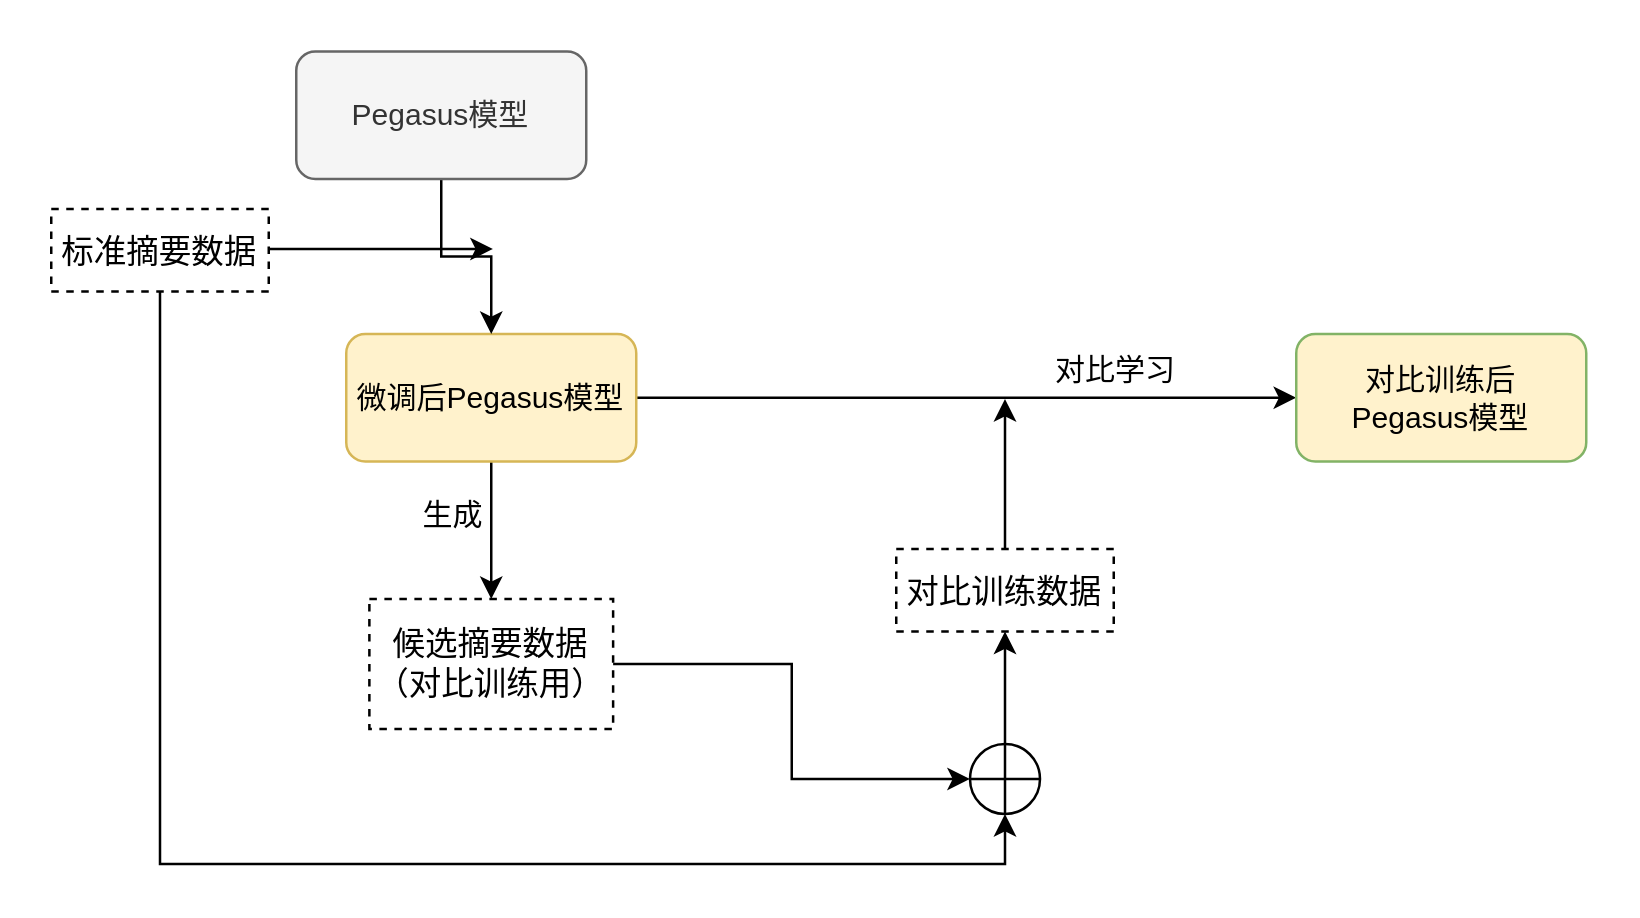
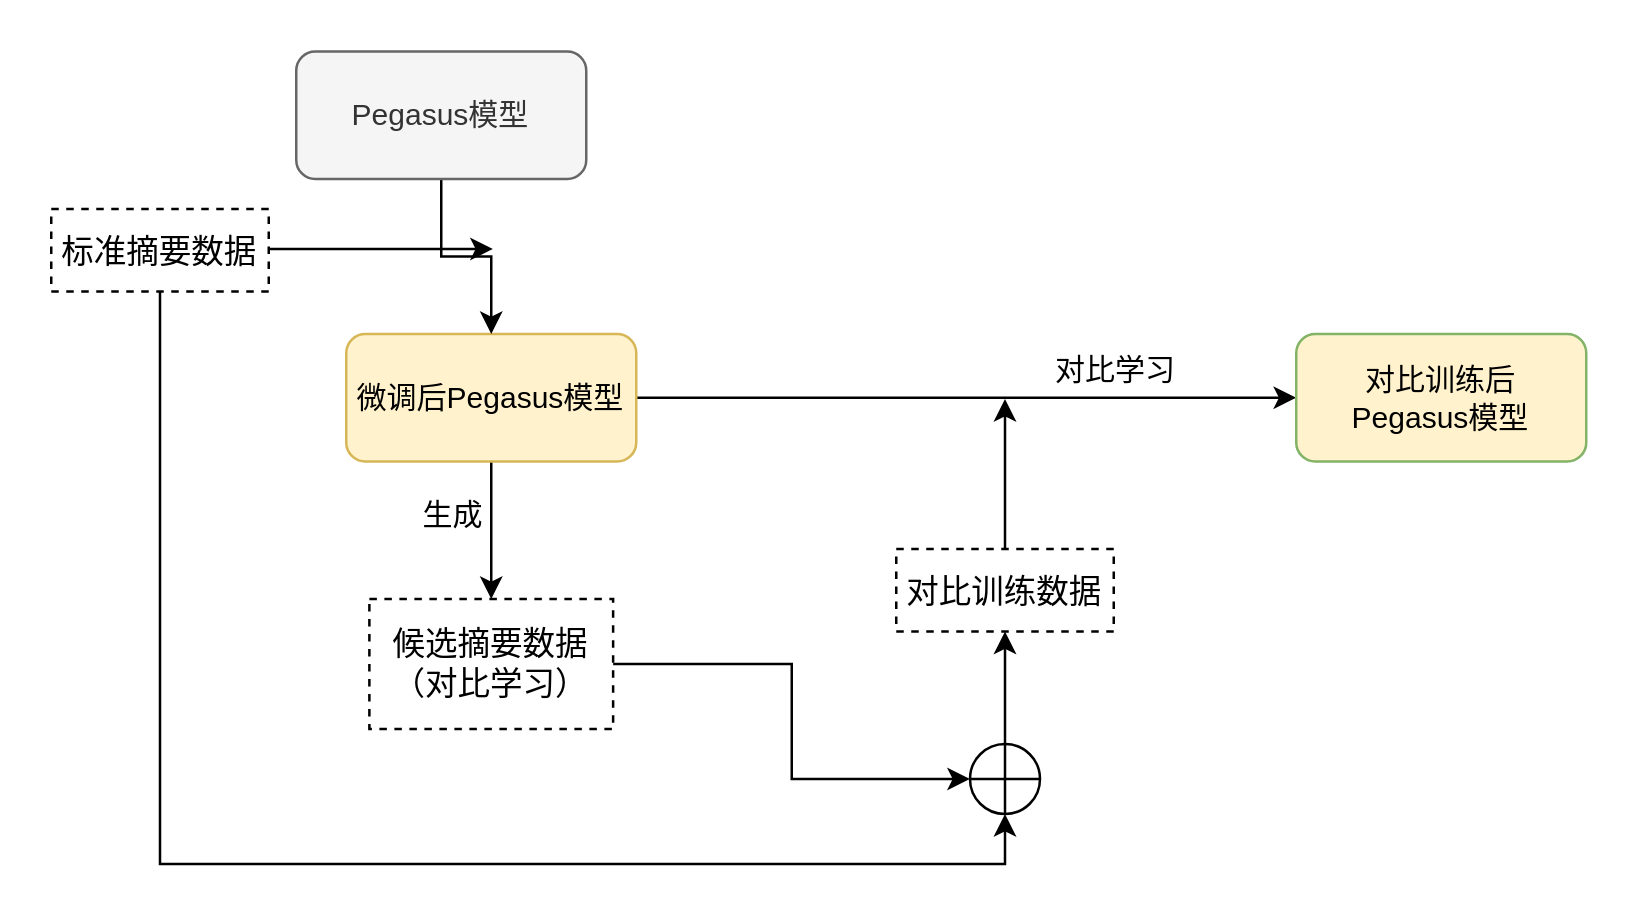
(491, 664) -> (491, 664)
